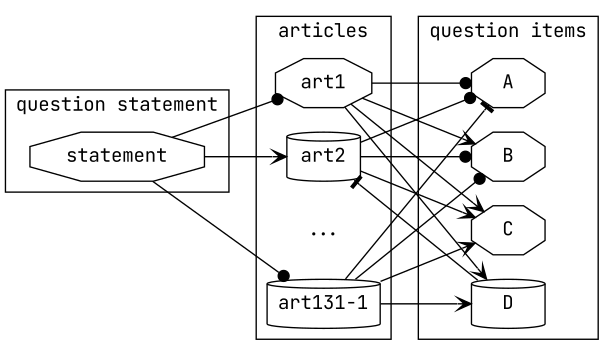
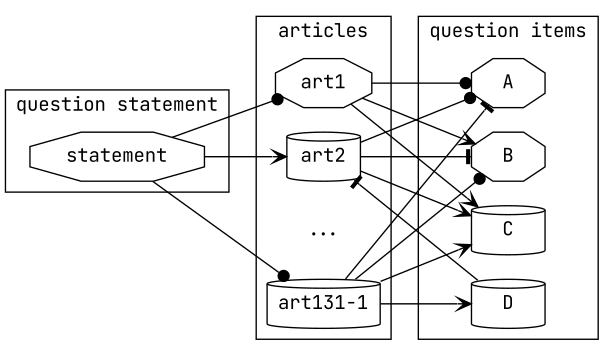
(403, 157) -> (402, 157)
(405, 180) -> none
(508, 230) -> (508, 230)
